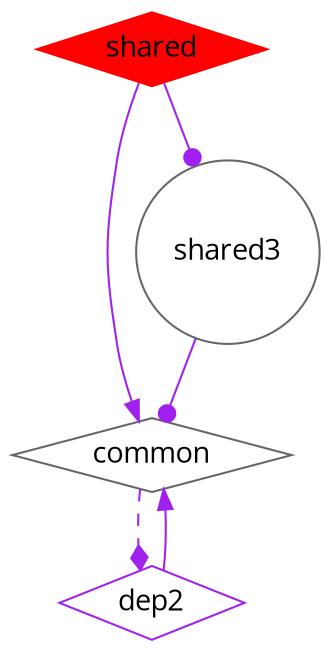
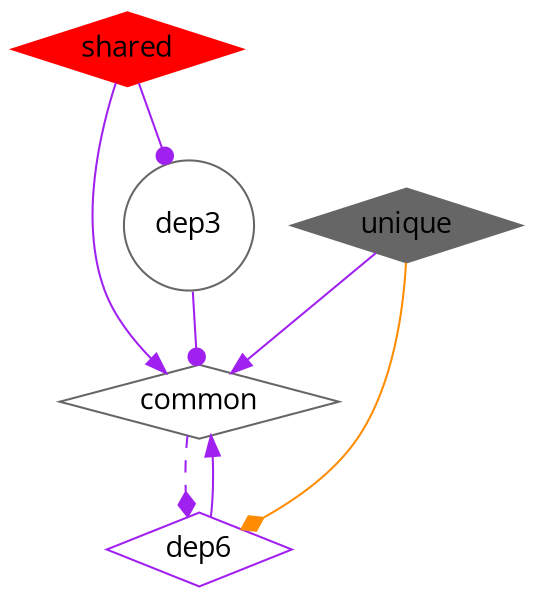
none -> (407, 225)
(228, 252) -> (189, 225)
(152, 603) -> (199, 550)
